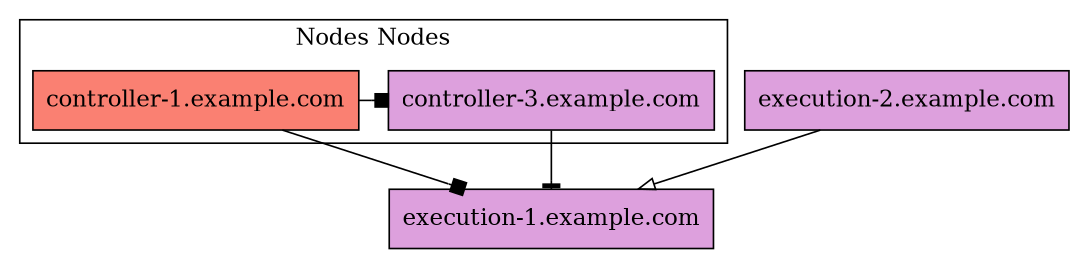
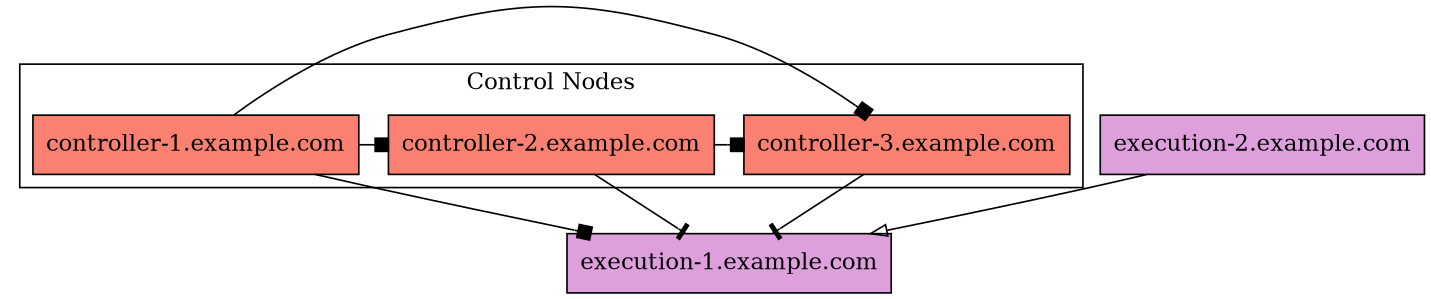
(374, 39) -> (551, 83)
(551, 100) -> (907, 145)
none -> (551, 145)
